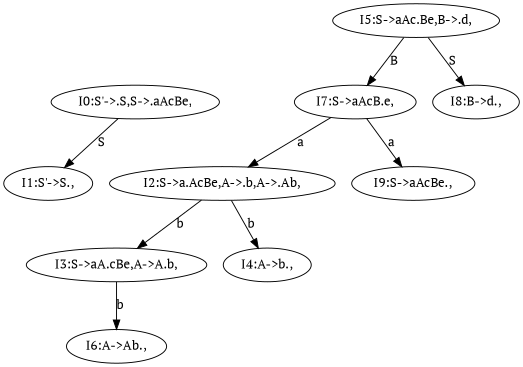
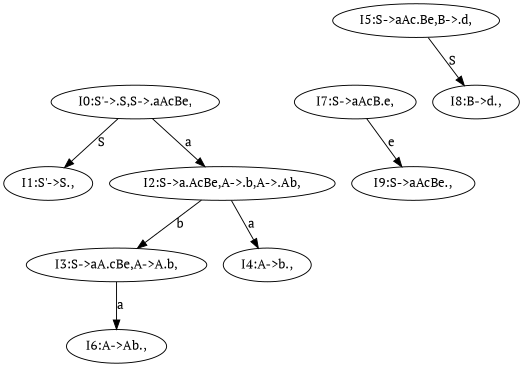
(388, 58) -> none
(294, 140) -> (175, 139)
(391, 143) -> (391, 143)
(251, 224) -> (251, 224)
(120, 306) -> (120, 306)
